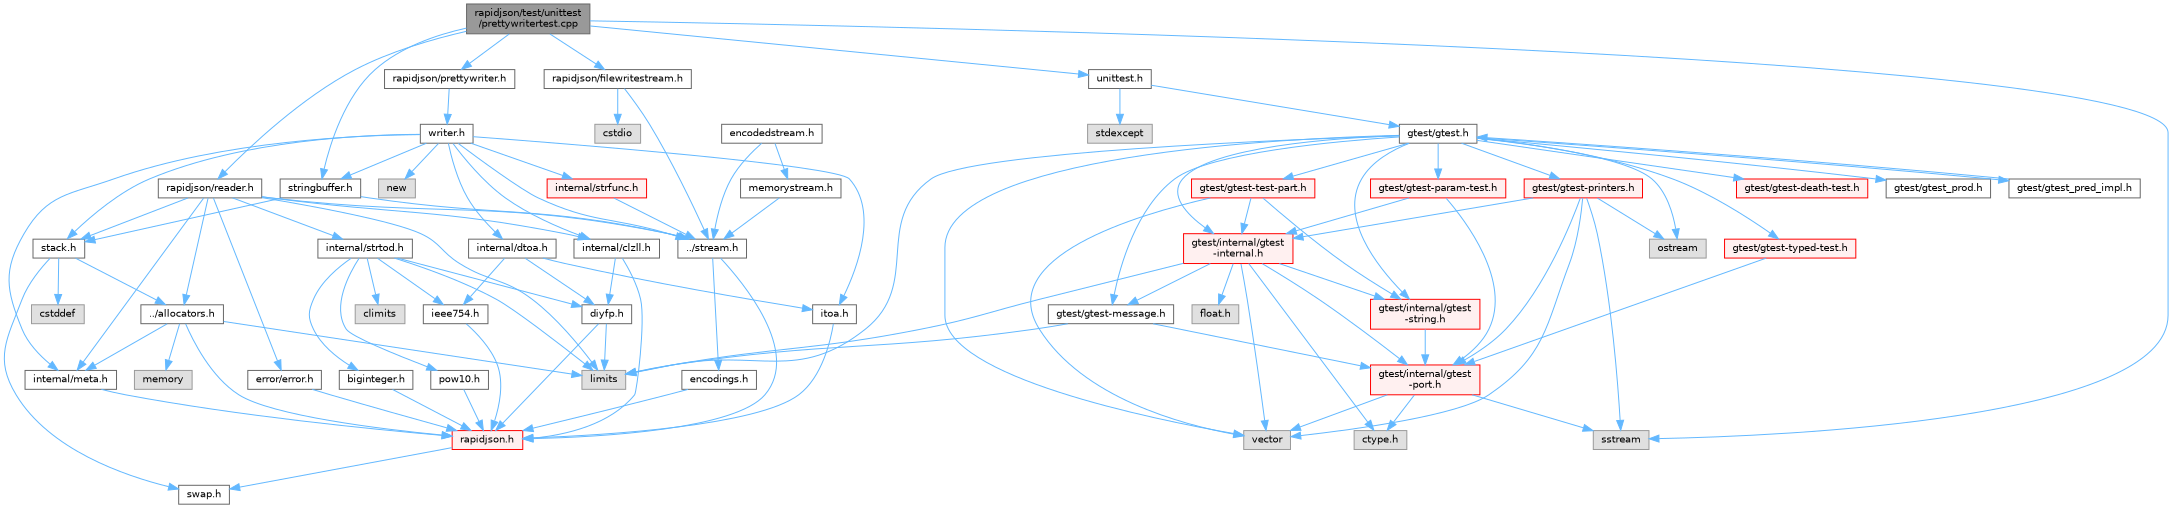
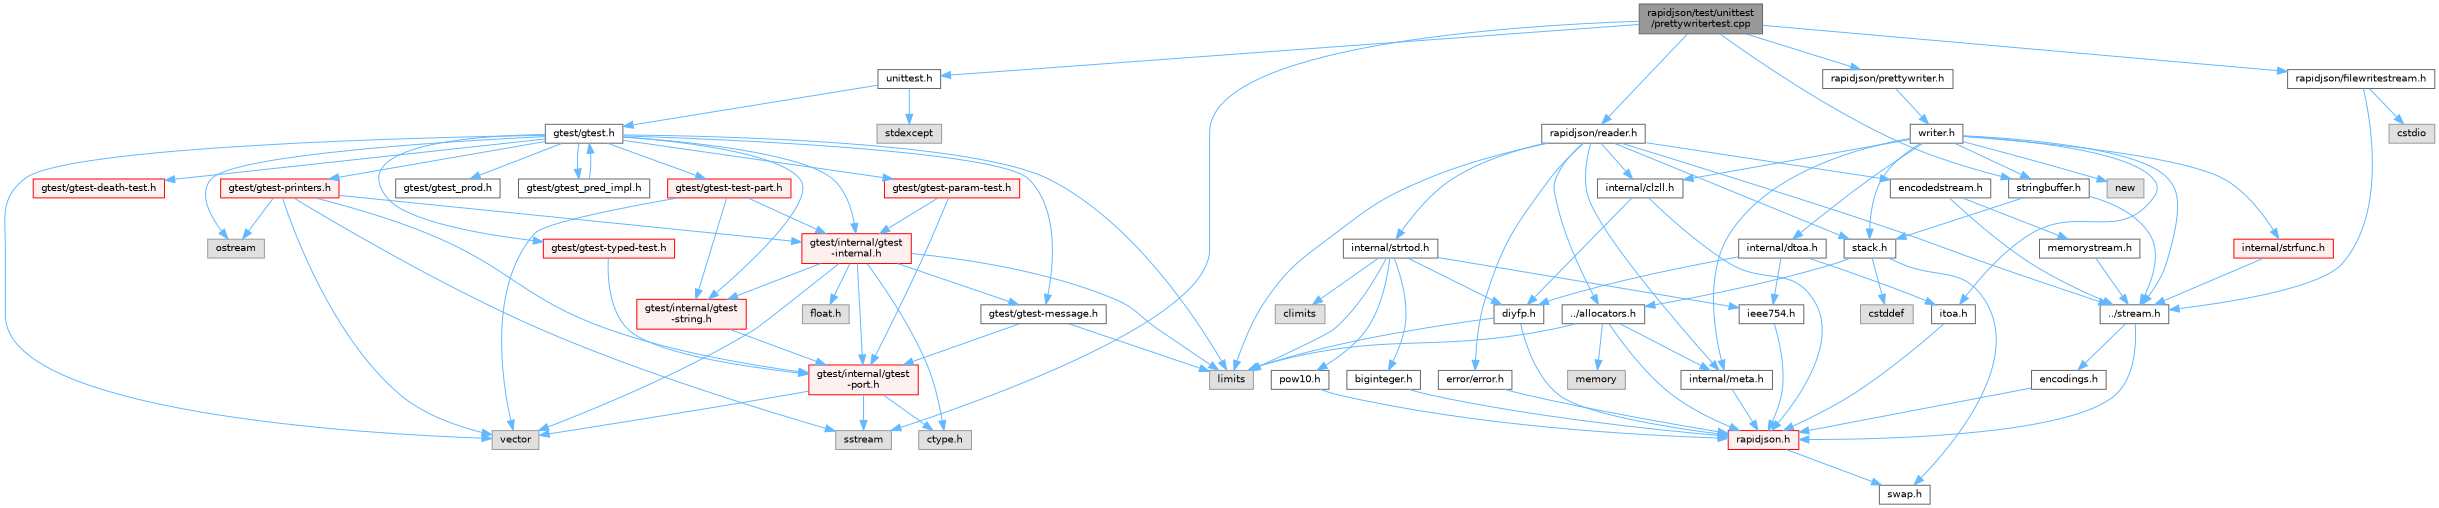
none -> (1757, 160)
